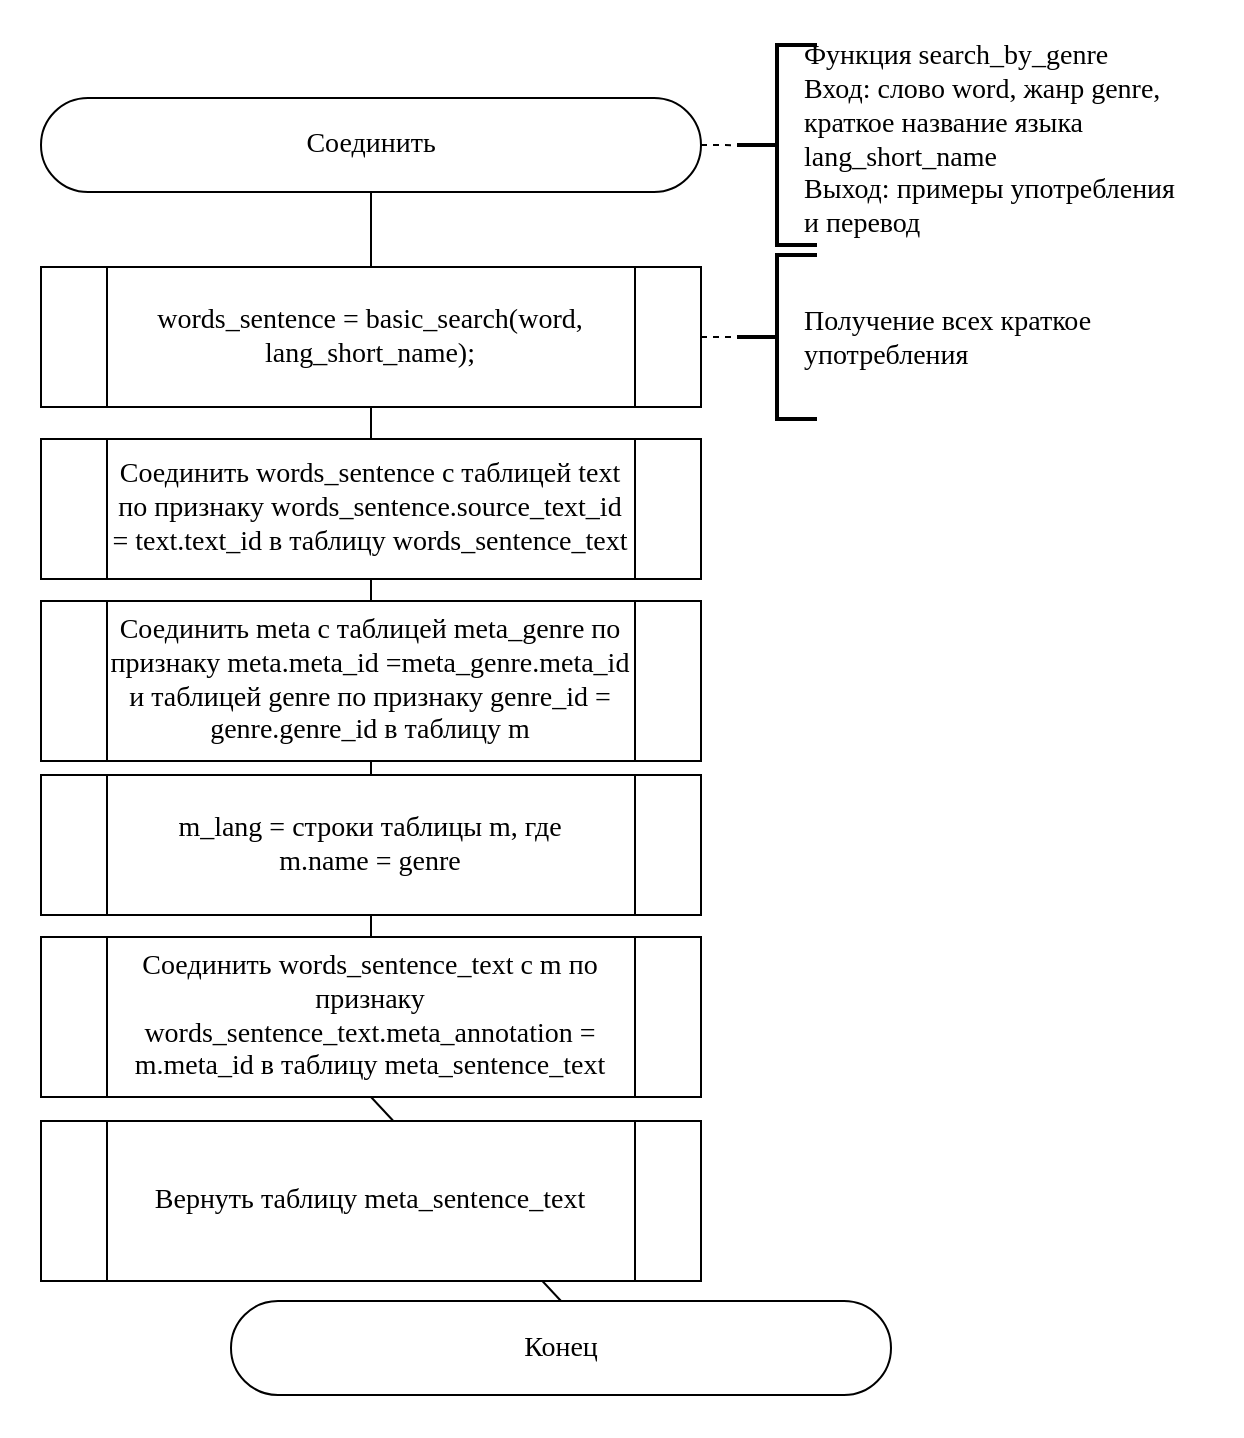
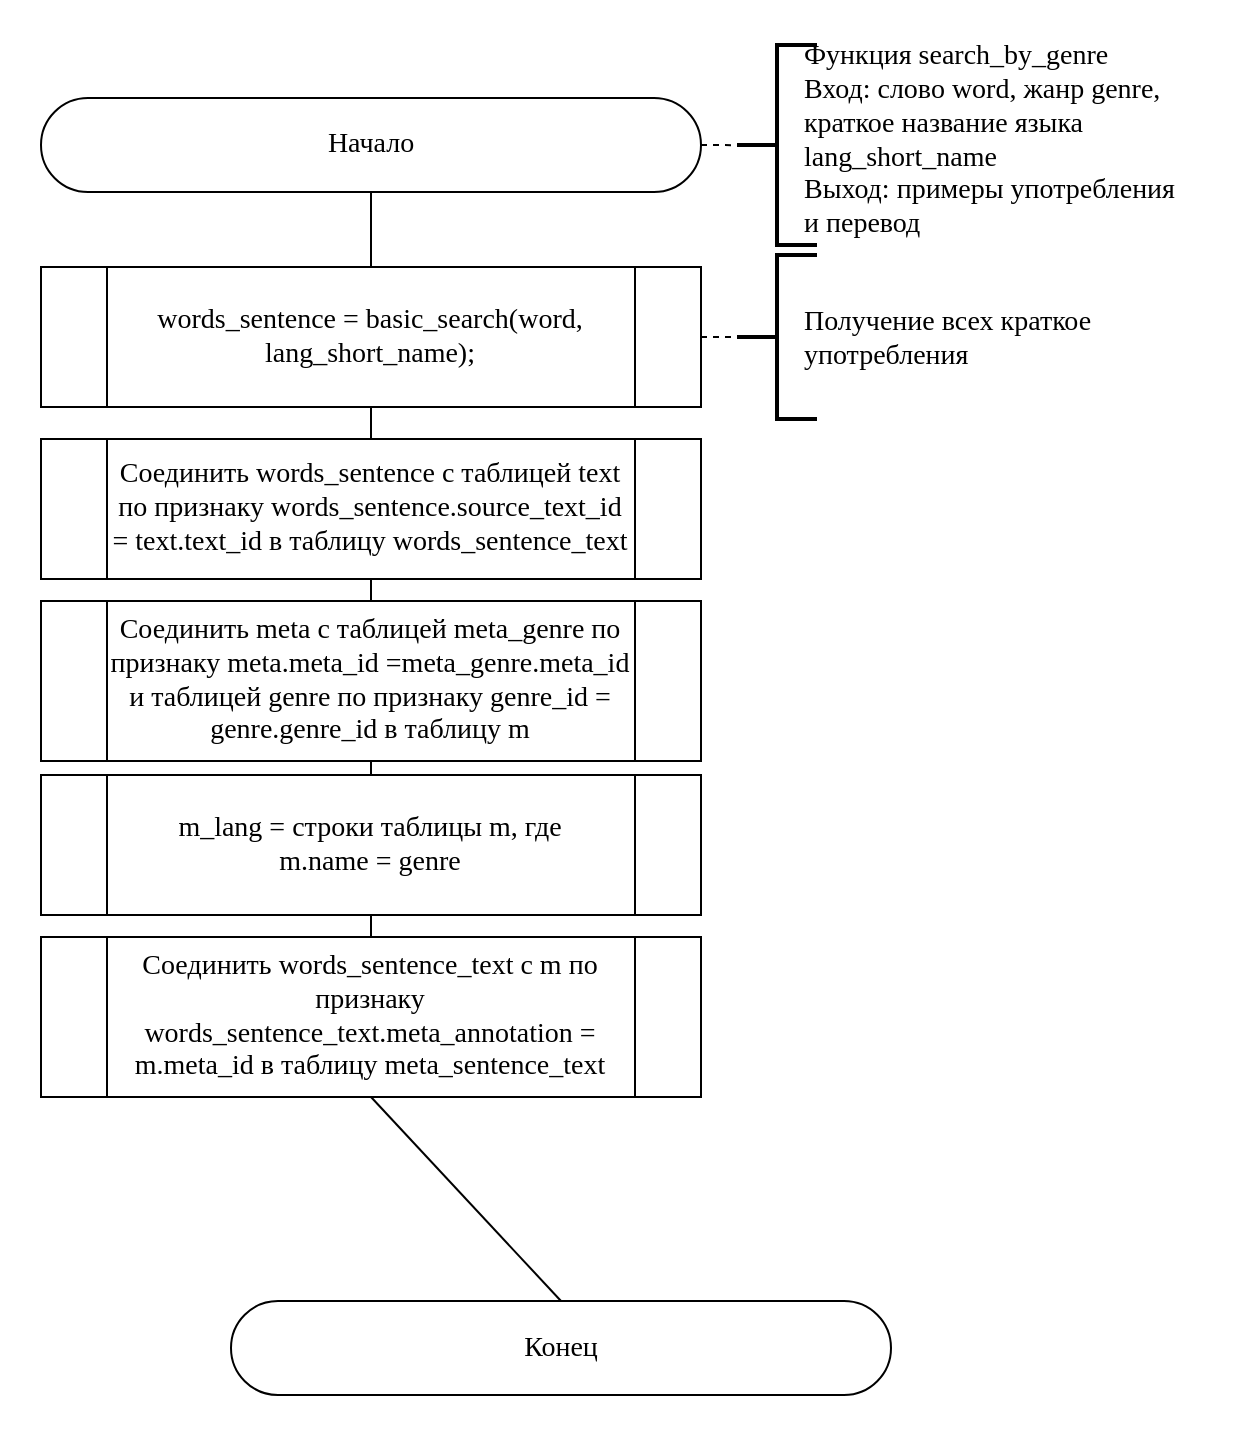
(372, 145) -> (372, 145)
(371, 1201) -> none
